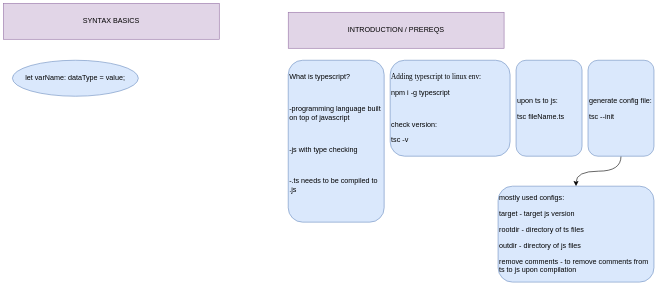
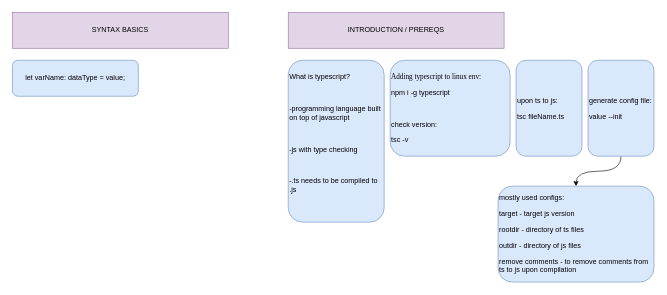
(111, 21) -> (120, 30)
(75, 78) -> (75, 78)
(622, 108) -> (622, 108)
